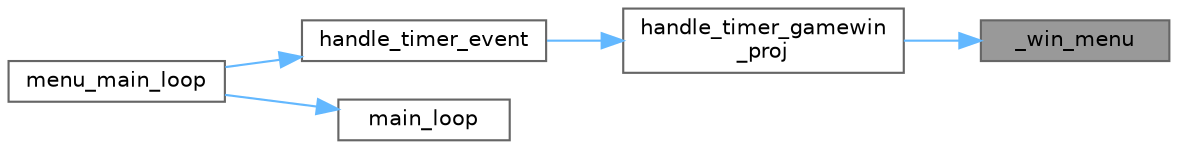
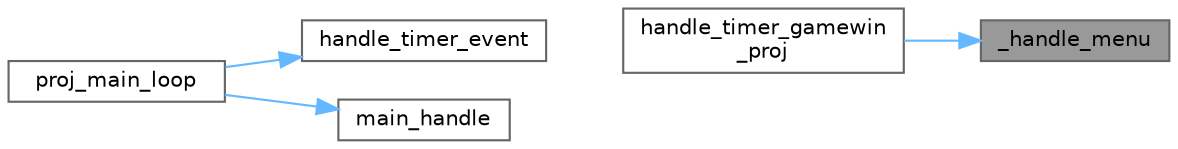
(574, 41) -> none
(1075, 41) -> (1075, 41)
(117, 81) -> (117, 81)
(424, 120) -> (424, 120)
